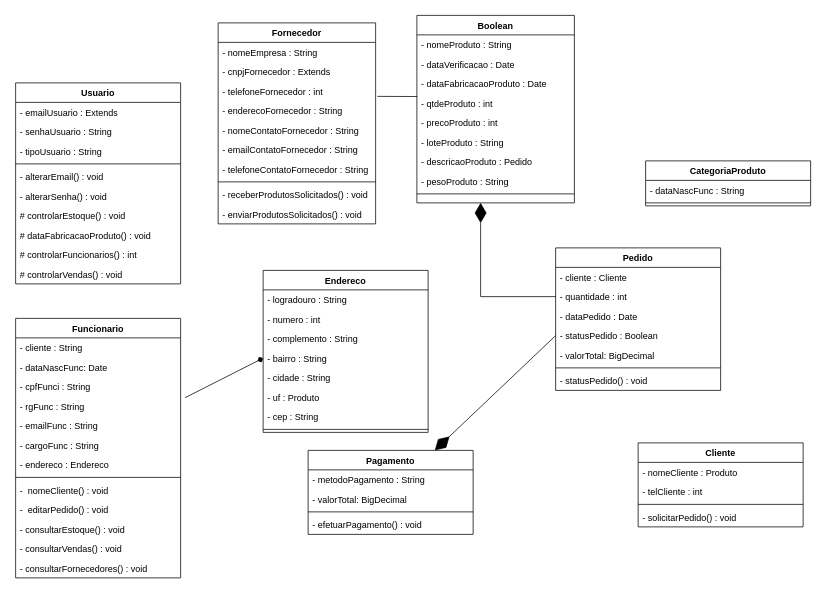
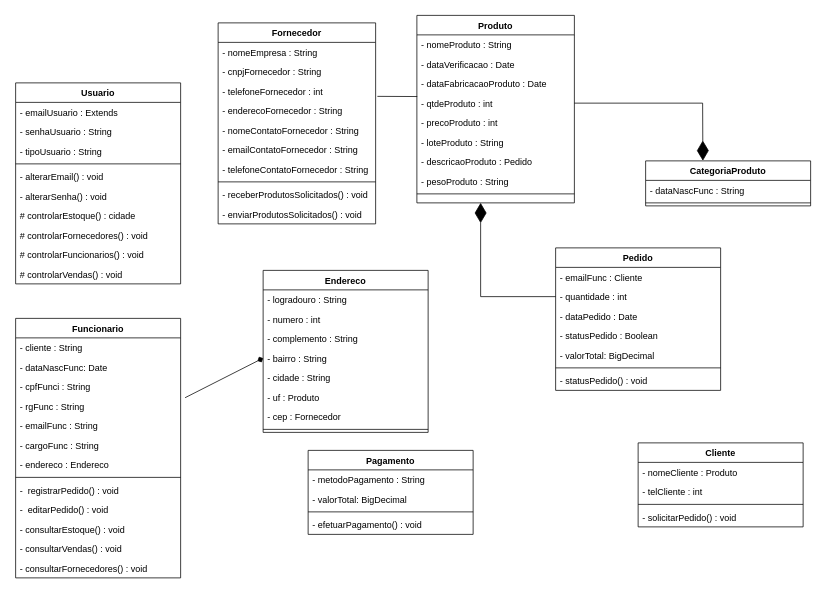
(495, 26) -> (495, 26)
(283, 72) -> (279, 72)
none -> (702, 121)
(81, 216) -> (86, 216)
(93, 236) -> (93, 236)
(88, 255) -> (91, 255)
(598, 278) -> (603, 278)
(502, 386) -> none
(296, 417) -> (308, 417)
(69, 491) -> (79, 491)
